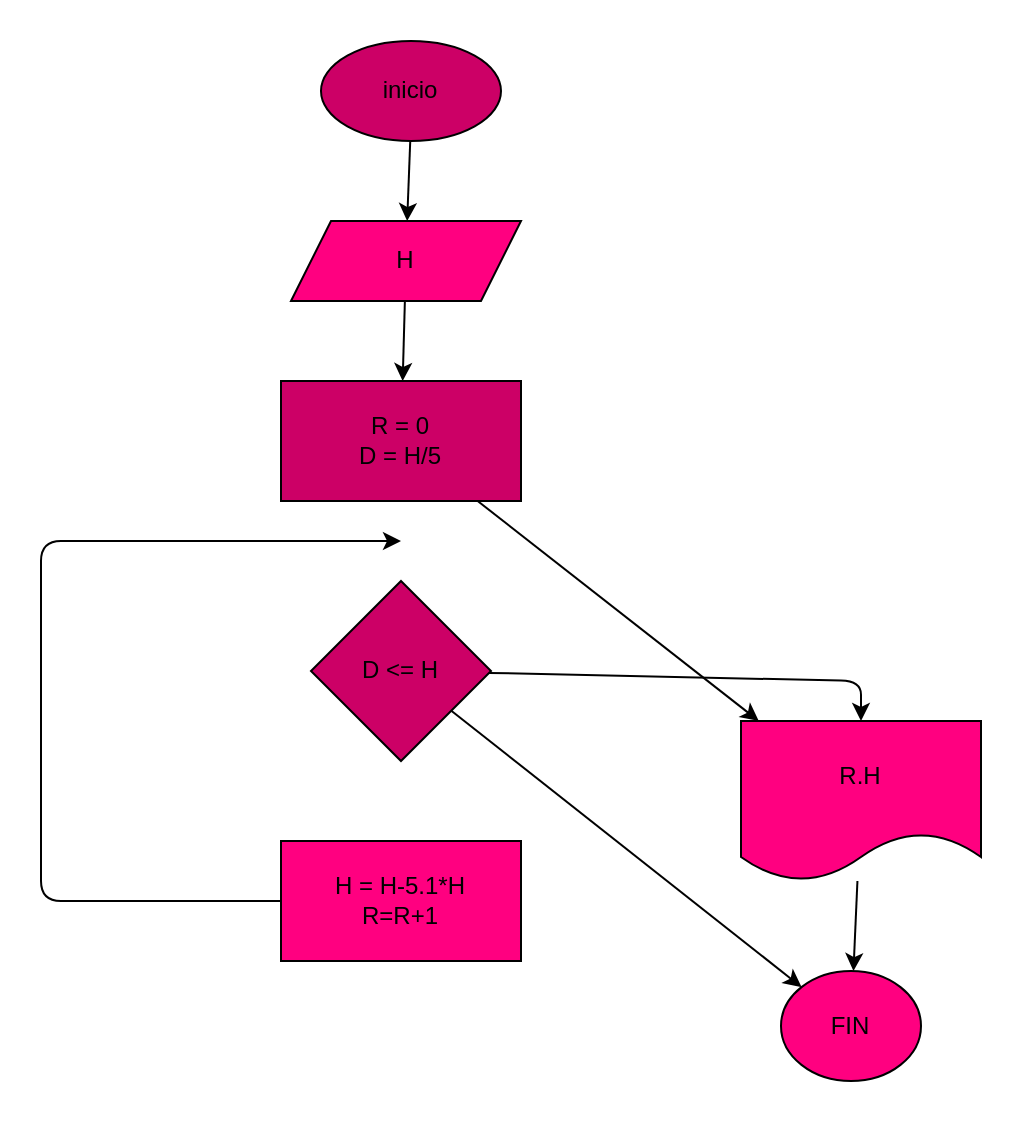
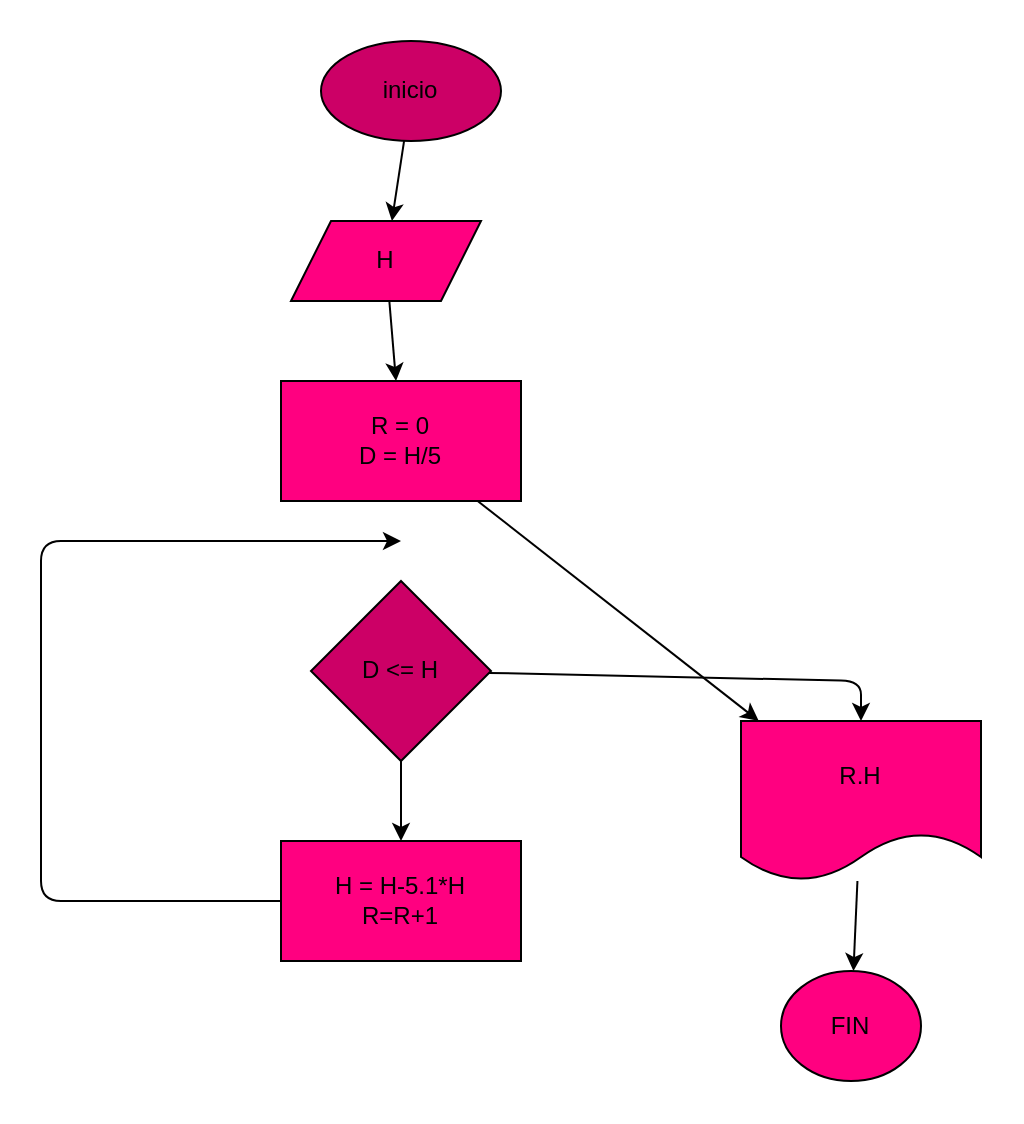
(406, 261) -> (386, 261)
(401, 441) -> (401, 441)
(621, 845) -> (401, 794)
